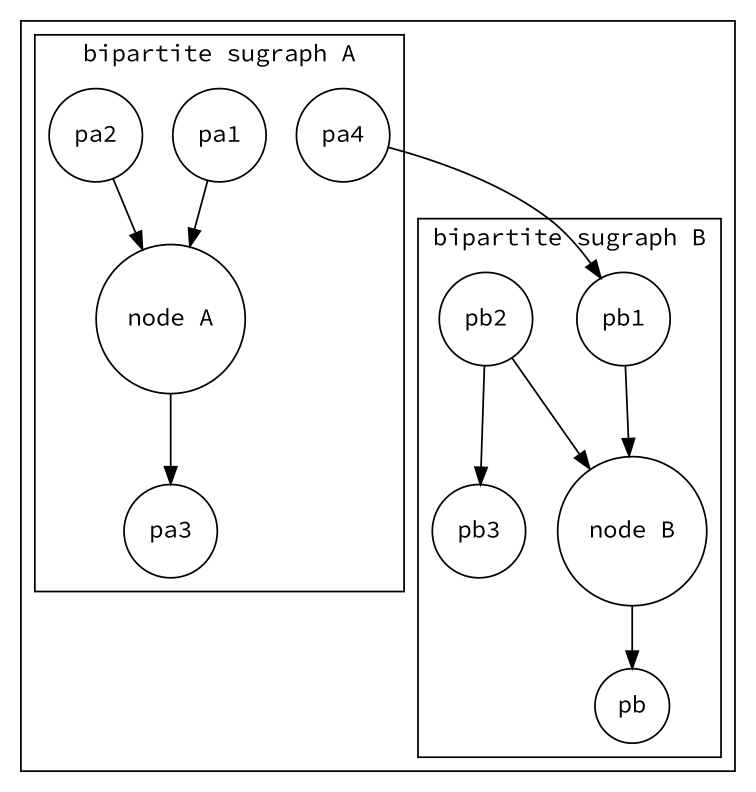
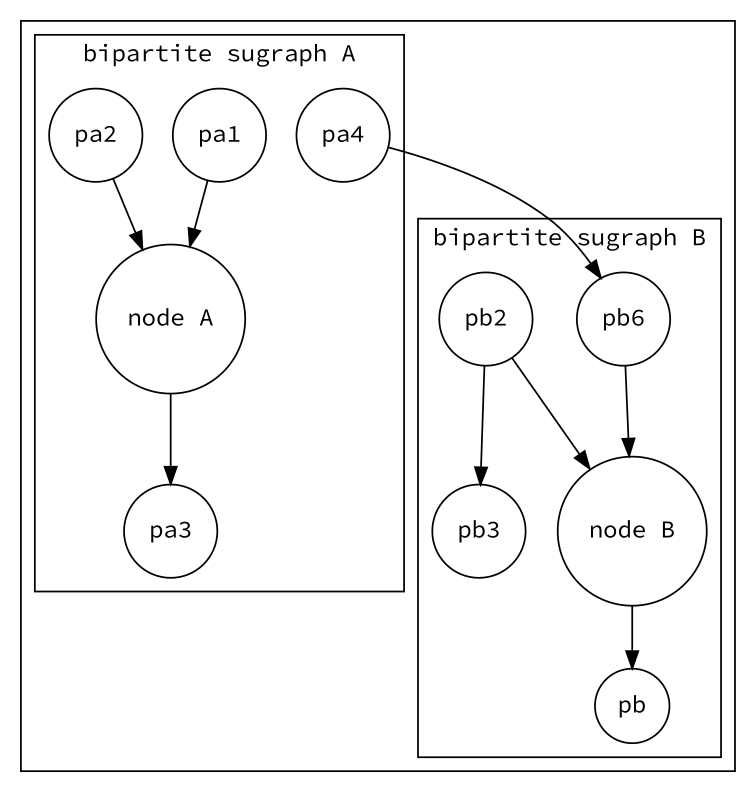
(624, 319) -> (624, 319)
